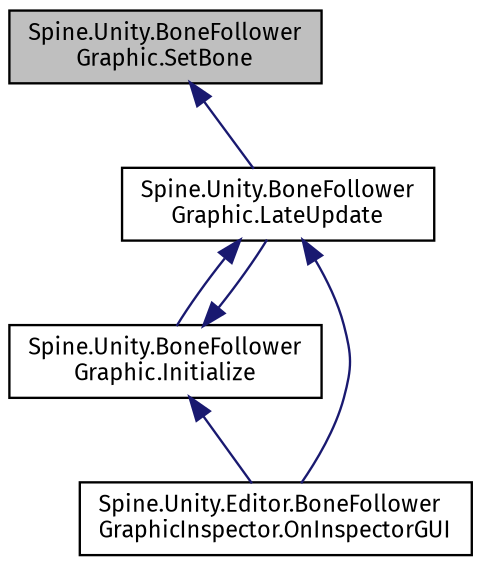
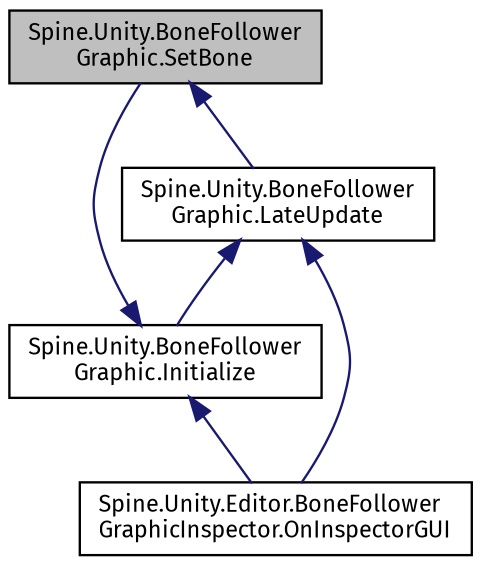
(244, 274) -> (95, 192)
